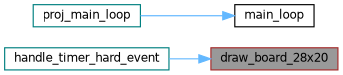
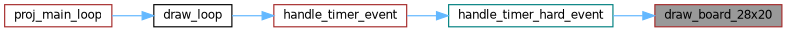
(87, 16) -> (58, 16)
(274, 16) -> (193, 16)
none -> (340, 16)
